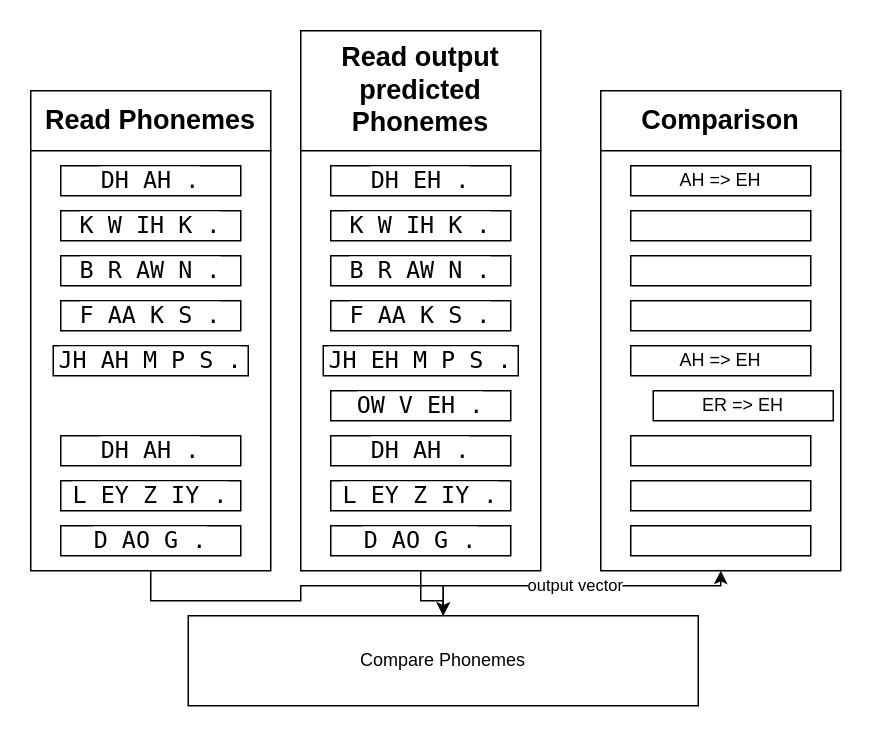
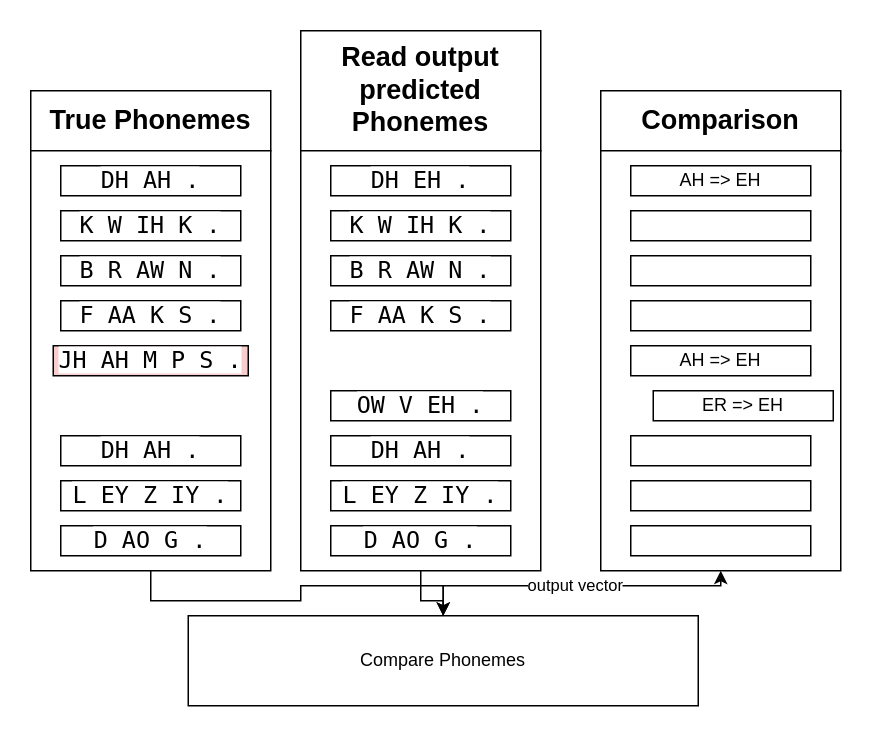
(151, 121) -> (151, 121)
(151, 361) -> (151, 361)
(421, 361) -> none
